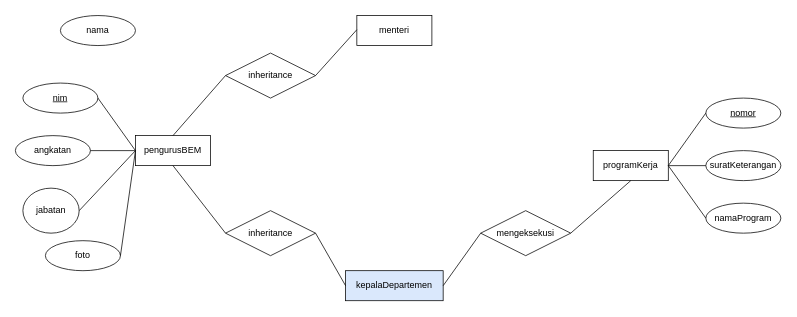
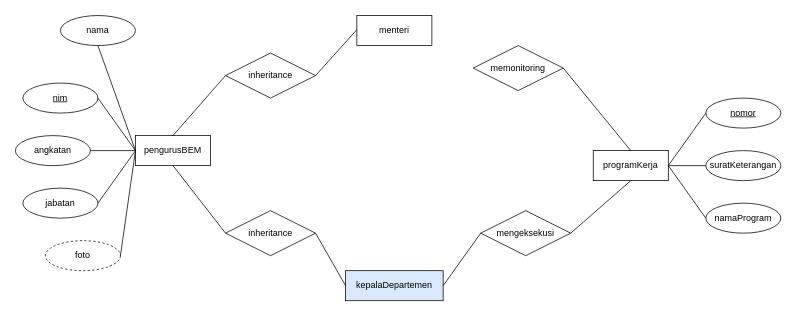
none -> (518, 68)
none -> (115, 95)
none -> (597, 109)
(51, 210) -> (60, 203)
(83, 255) -> (83, 255)
